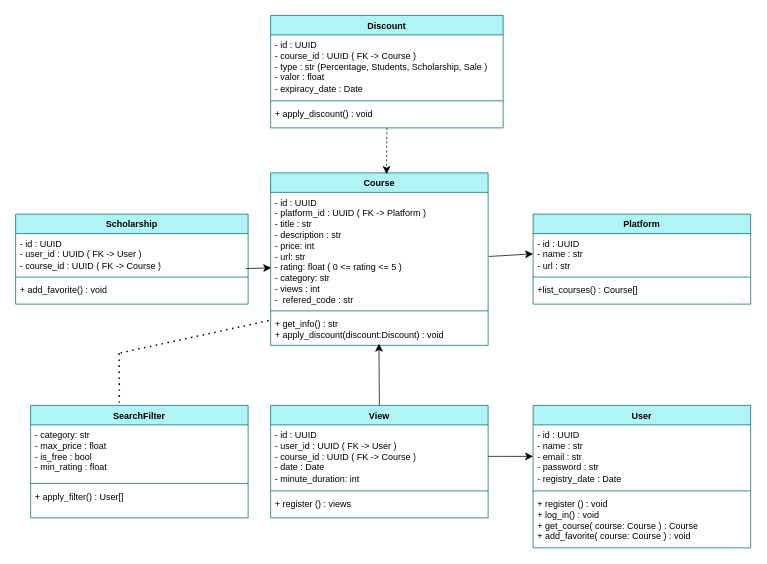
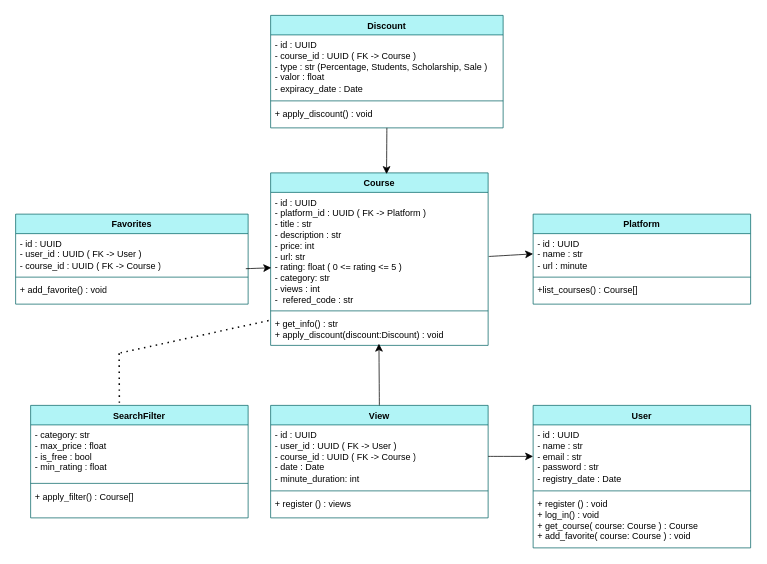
(386, 149) -> (386, 149)
(132, 225) -> (132, 225)
(563, 255) -> (566, 255)
(90, 497) -> (95, 497)
